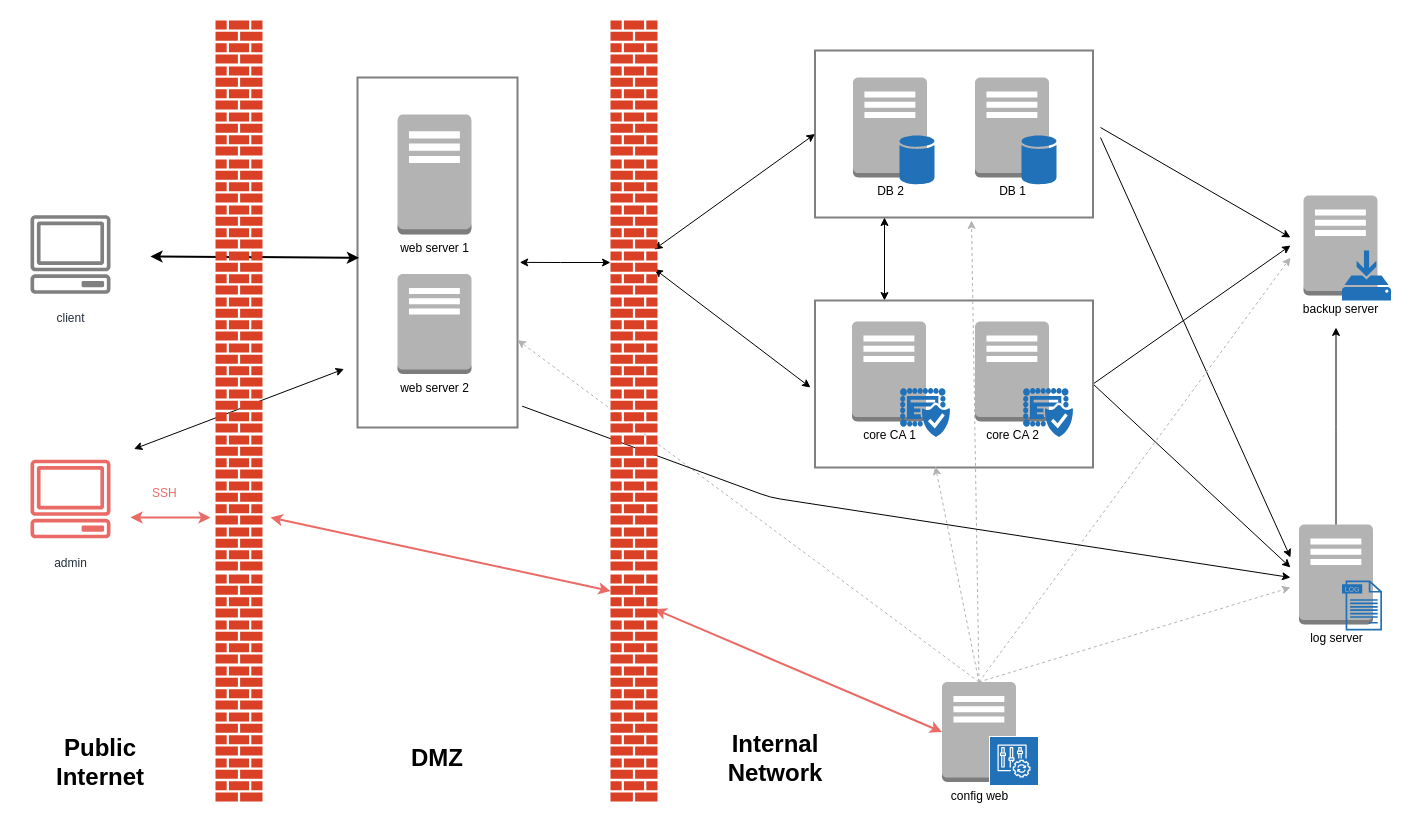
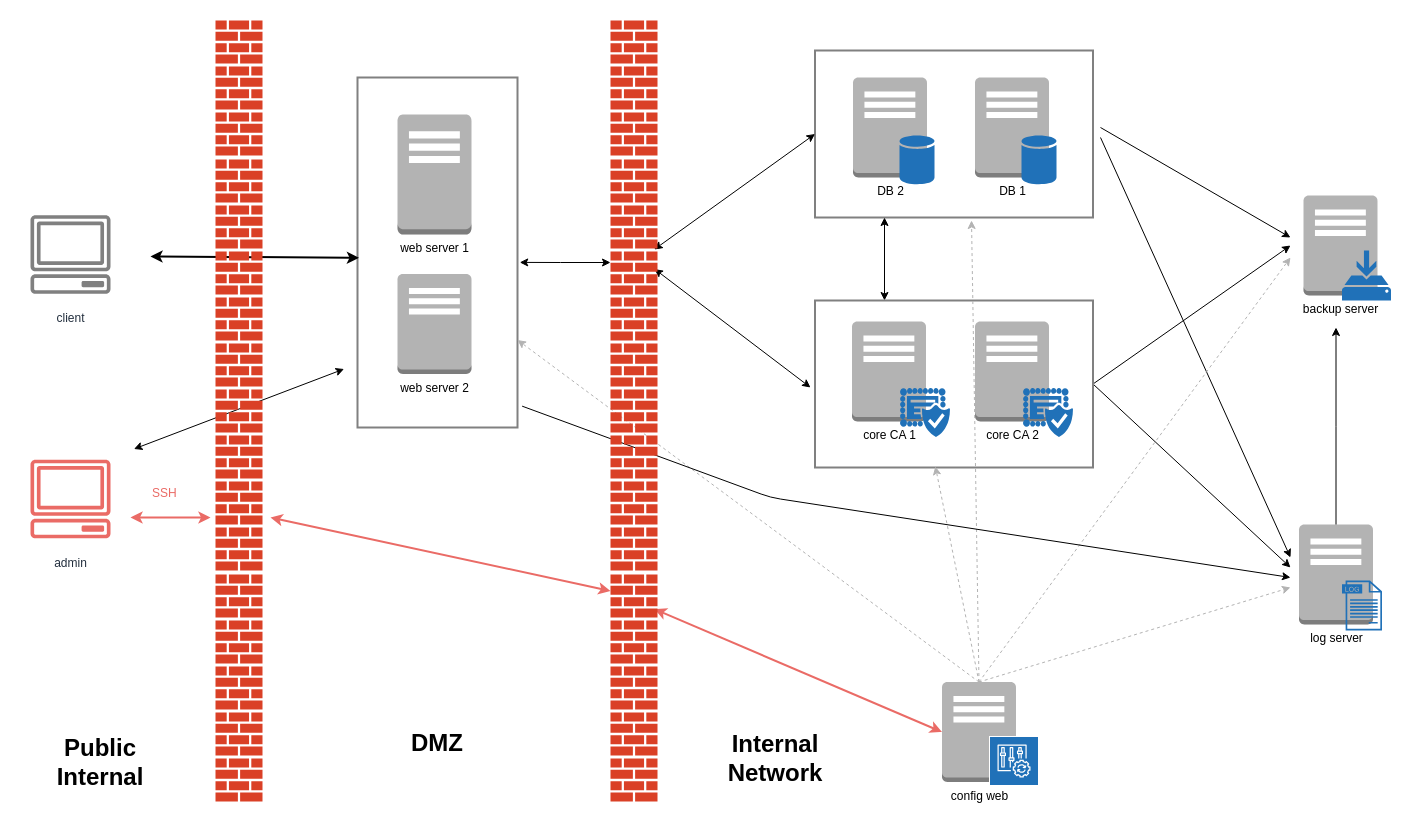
(438, 759) -> (438, 744)
(101, 763) -> (101, 763)
